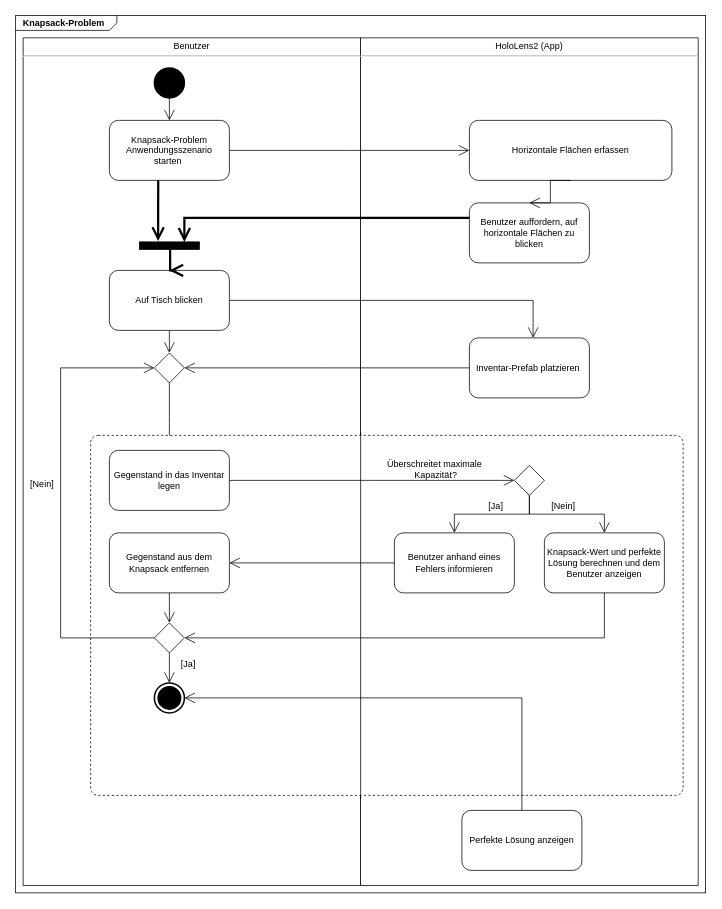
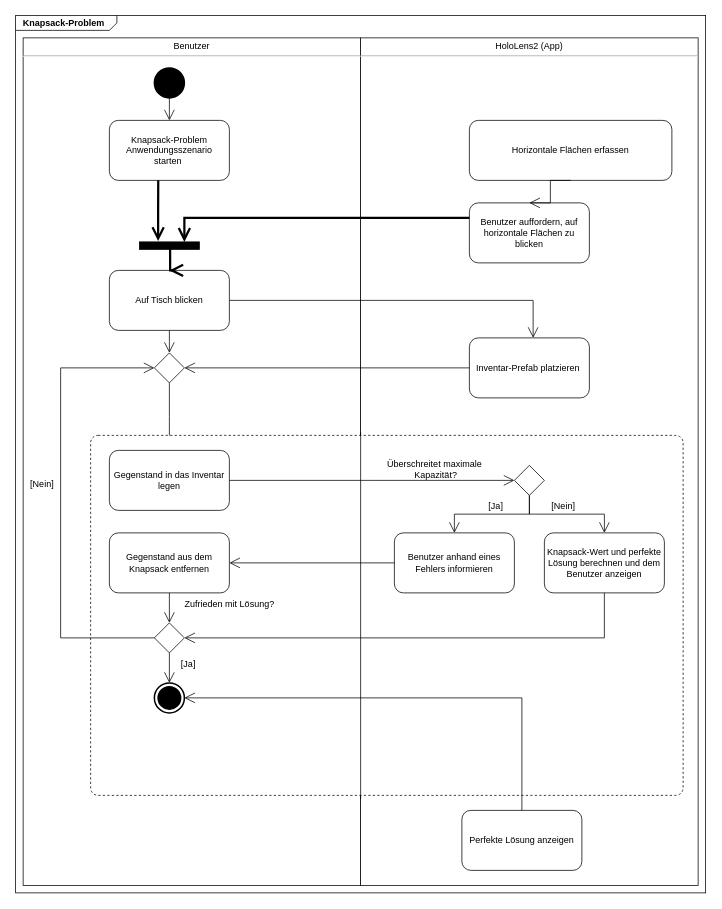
(348, 150) -> none
none -> (229, 604)
